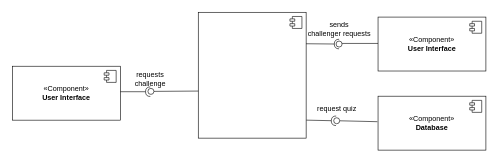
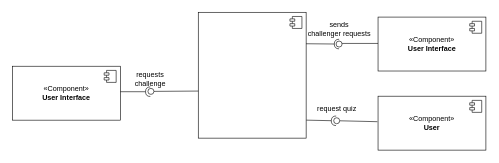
(432, 123) -> (432, 123)
